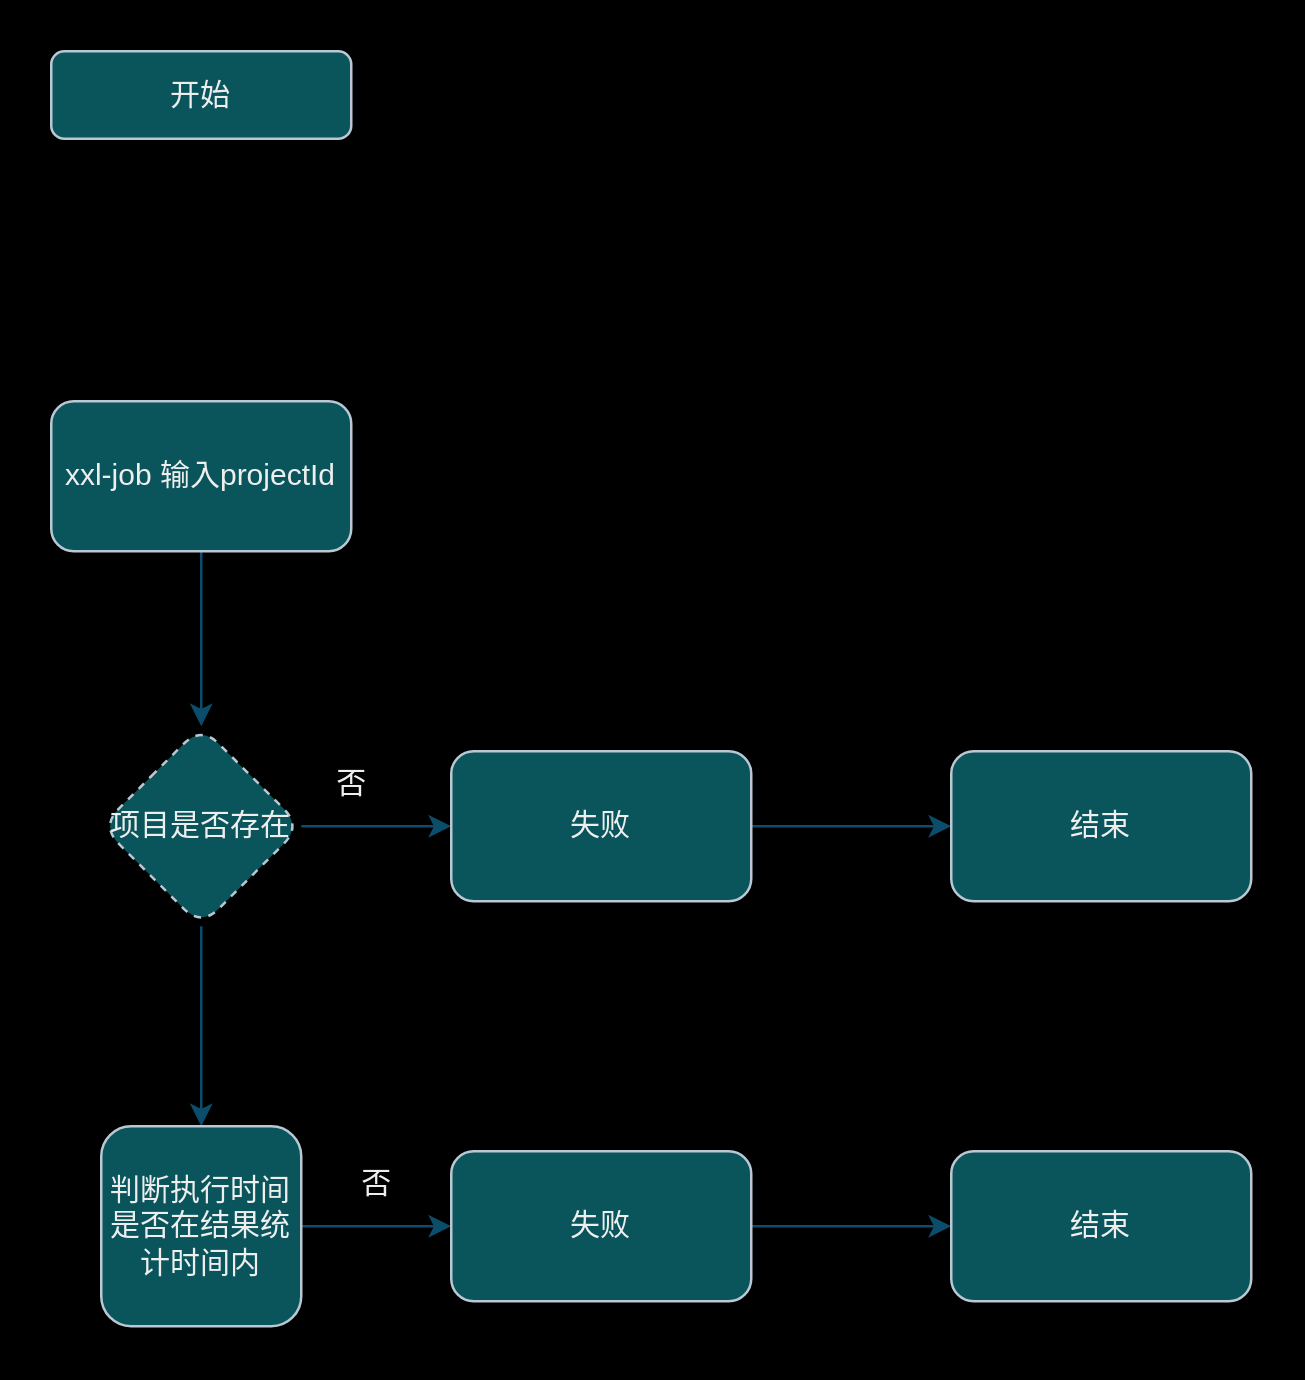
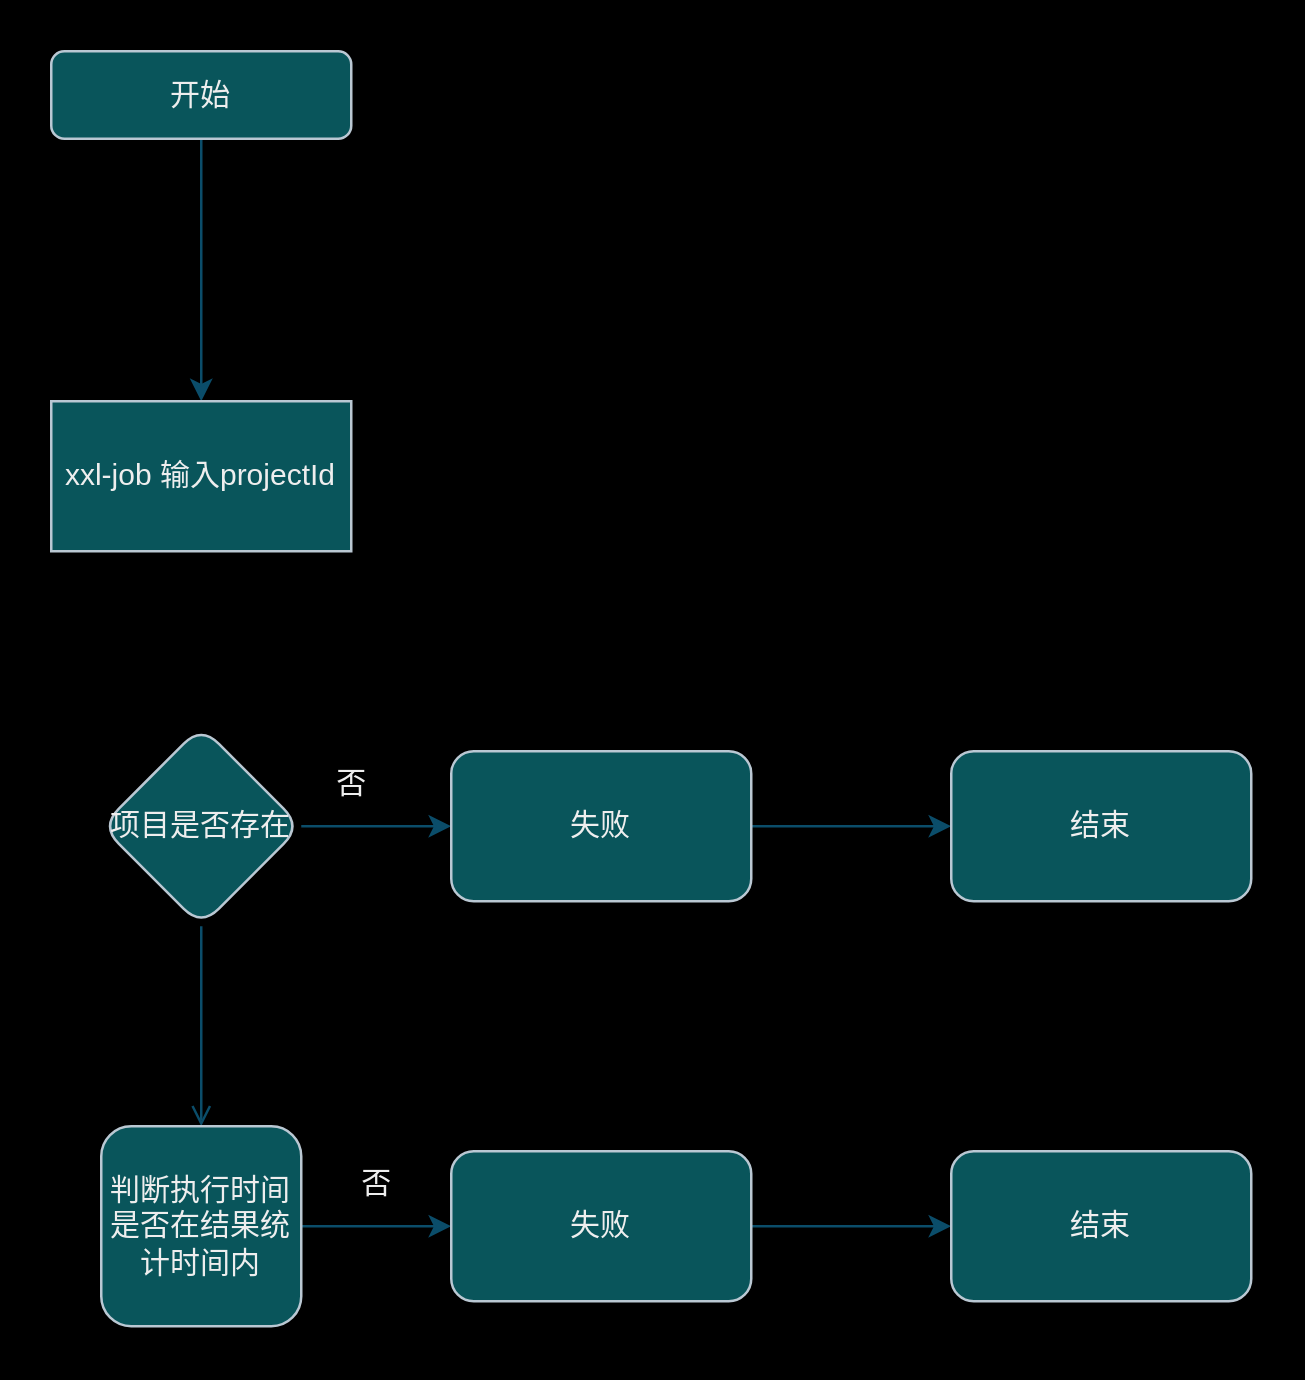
none -> (201, 262)
(201, 476) -> (201, 476)
(201, 630) -> none
(201, 826) -> (201, 826)
(201, 1108) -> (201, 1112)
